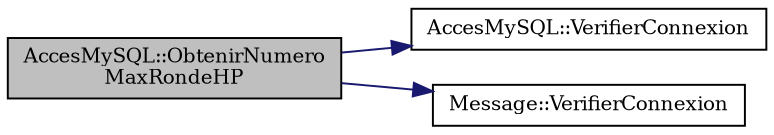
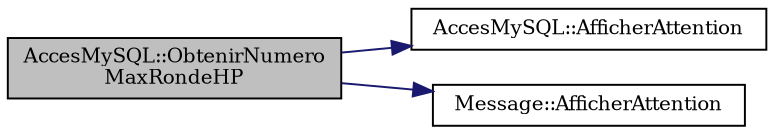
(589, 29) -> (589, 29)
(589, 105) -> (589, 105)
